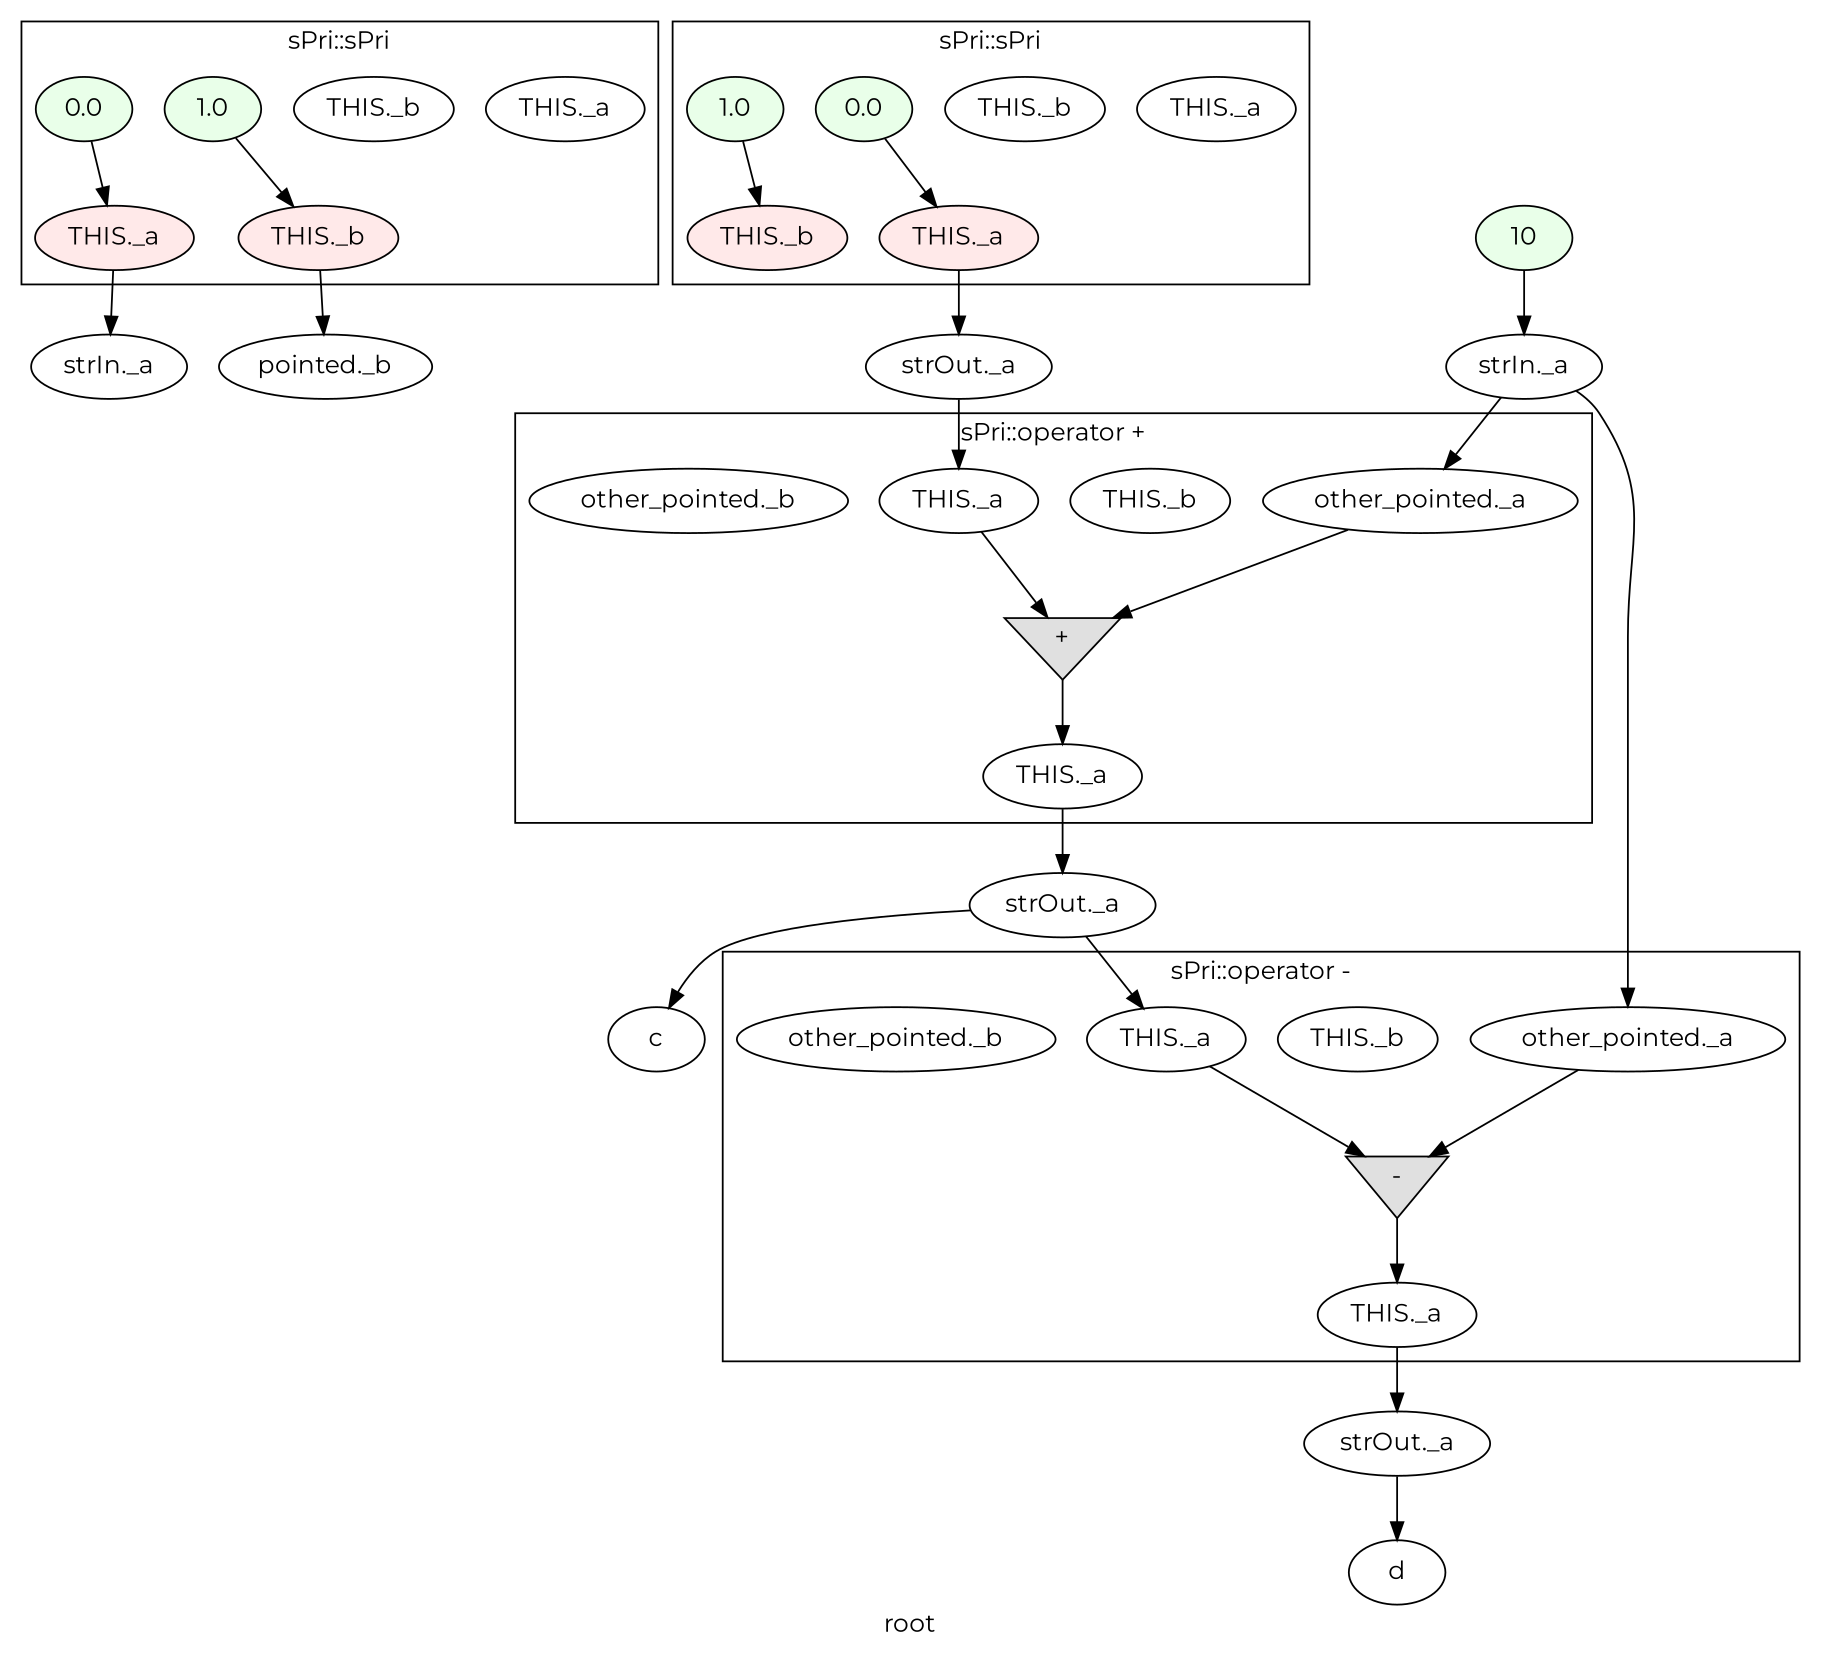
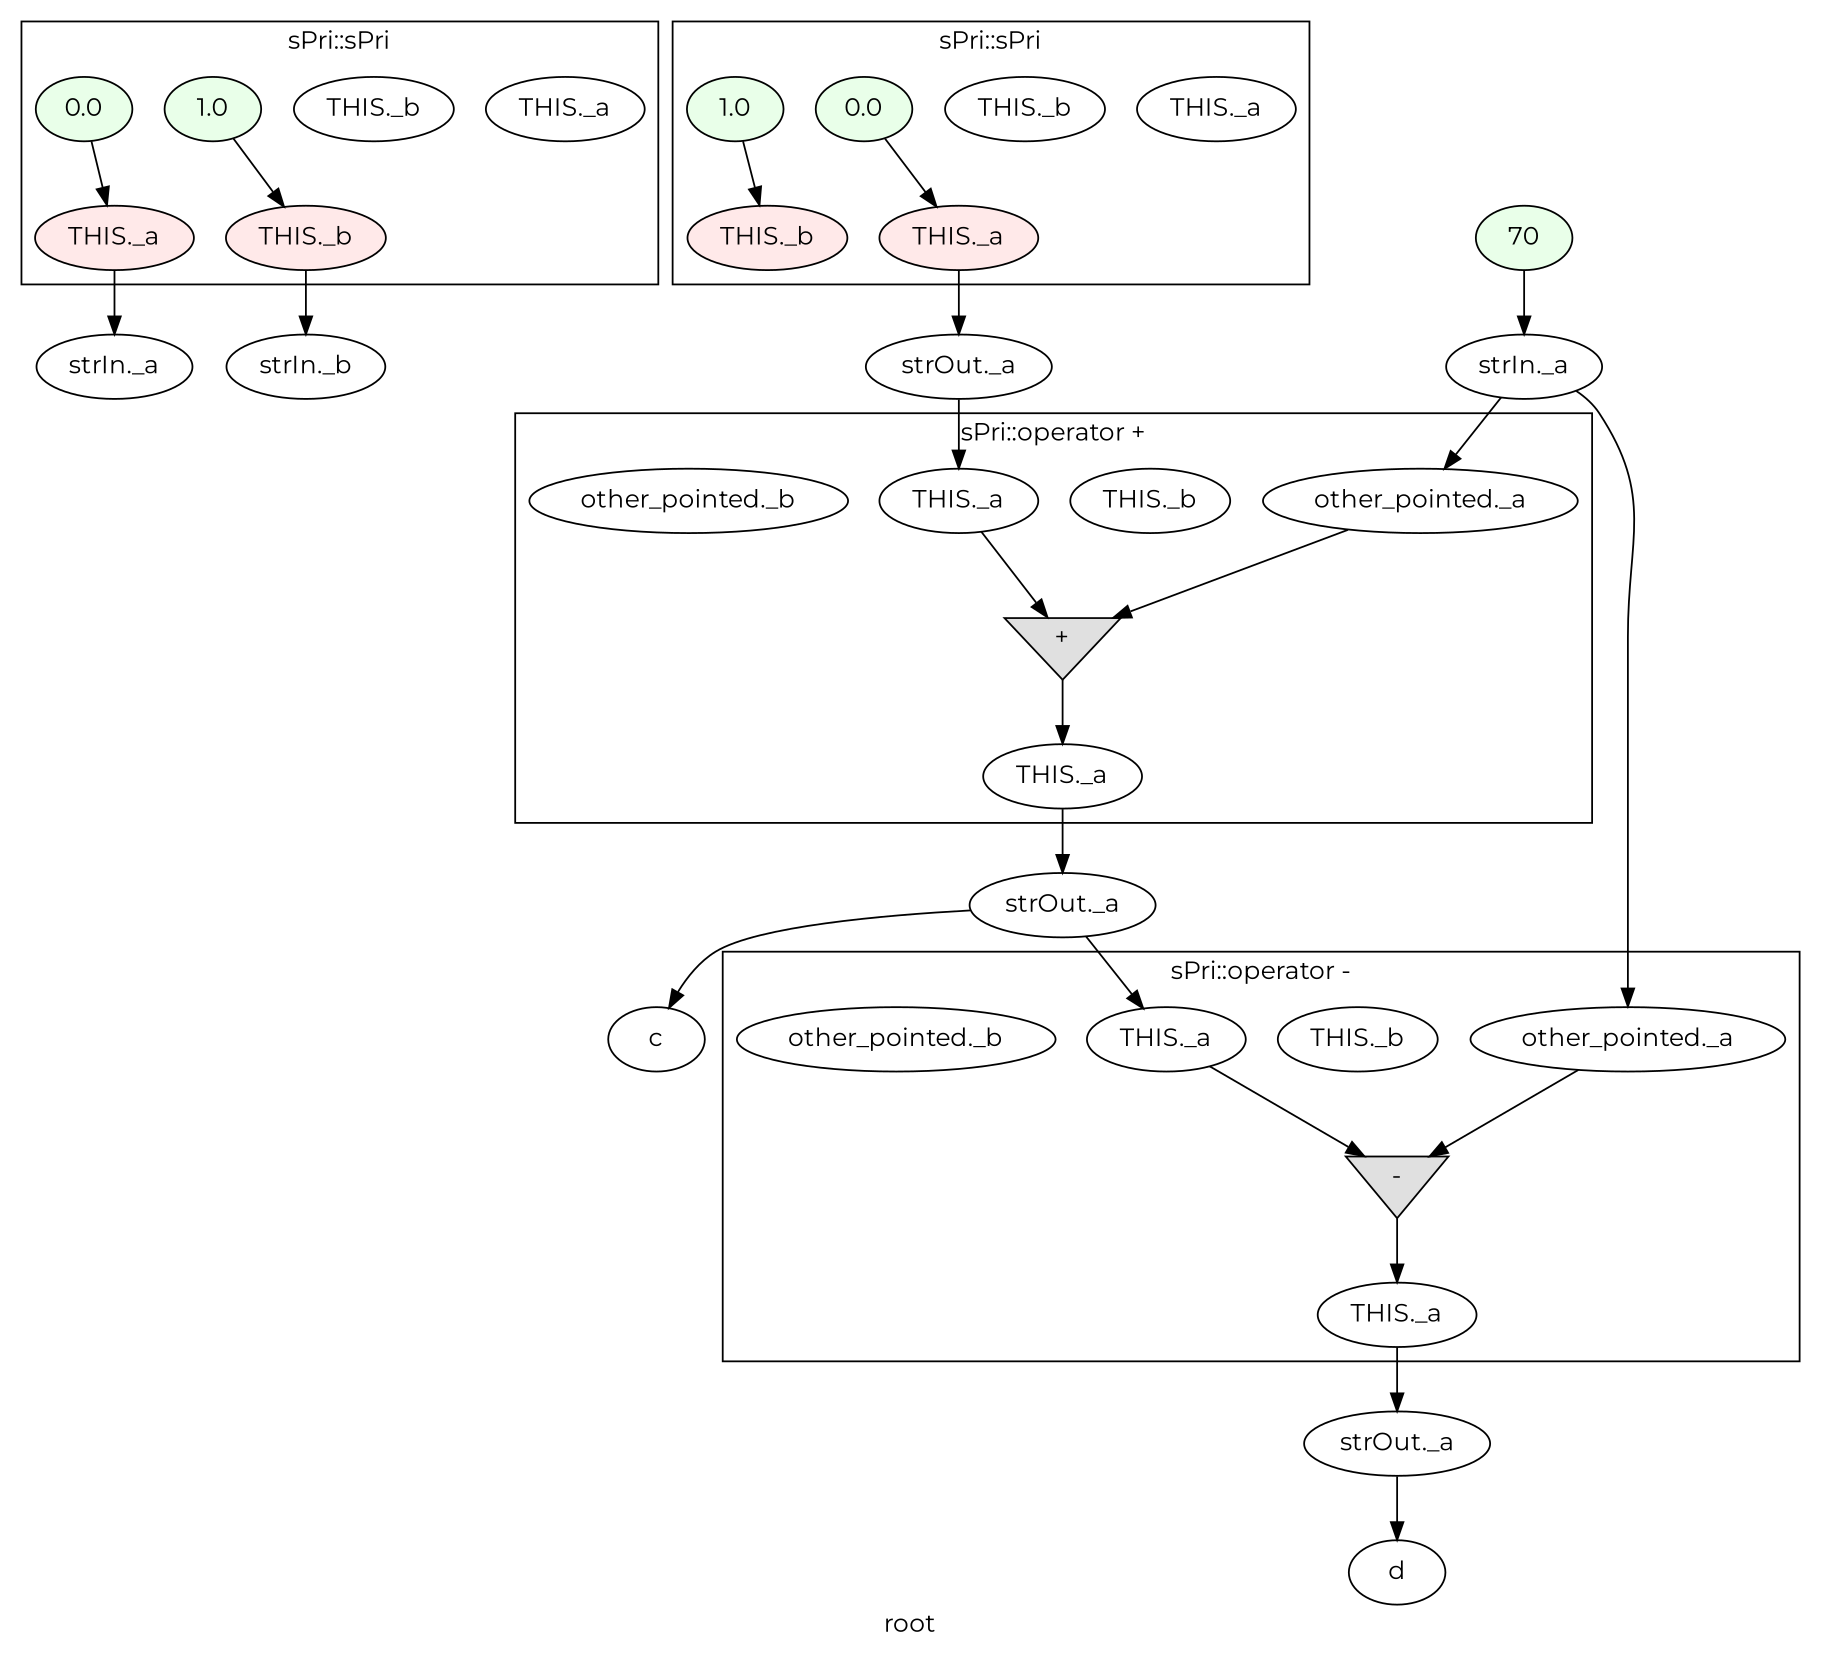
(1524, 238) -> (1524, 238)
(326, 367) -> (306, 367)
